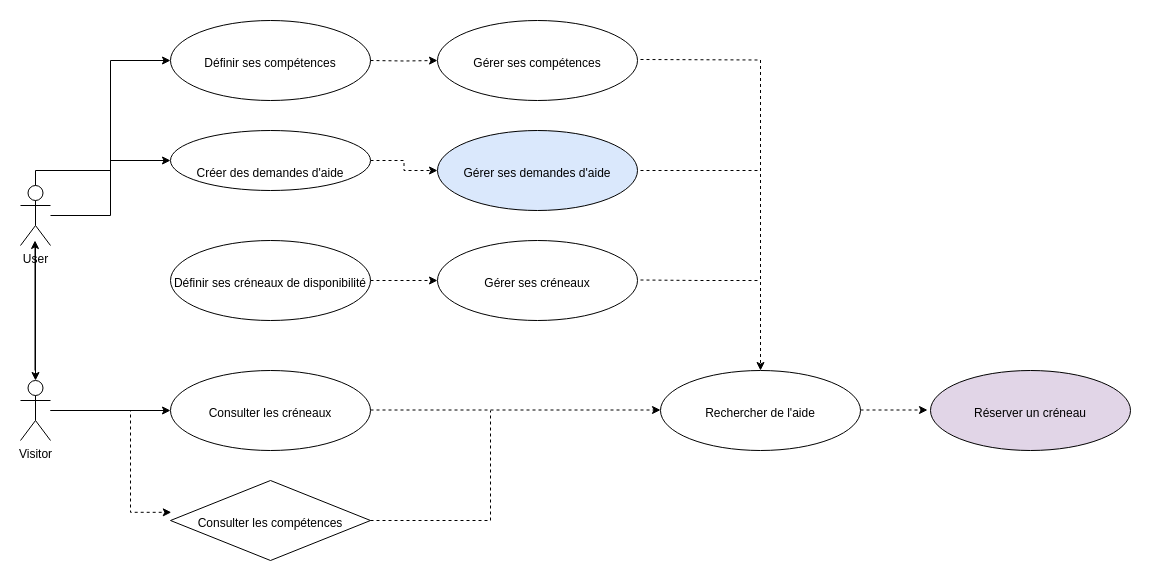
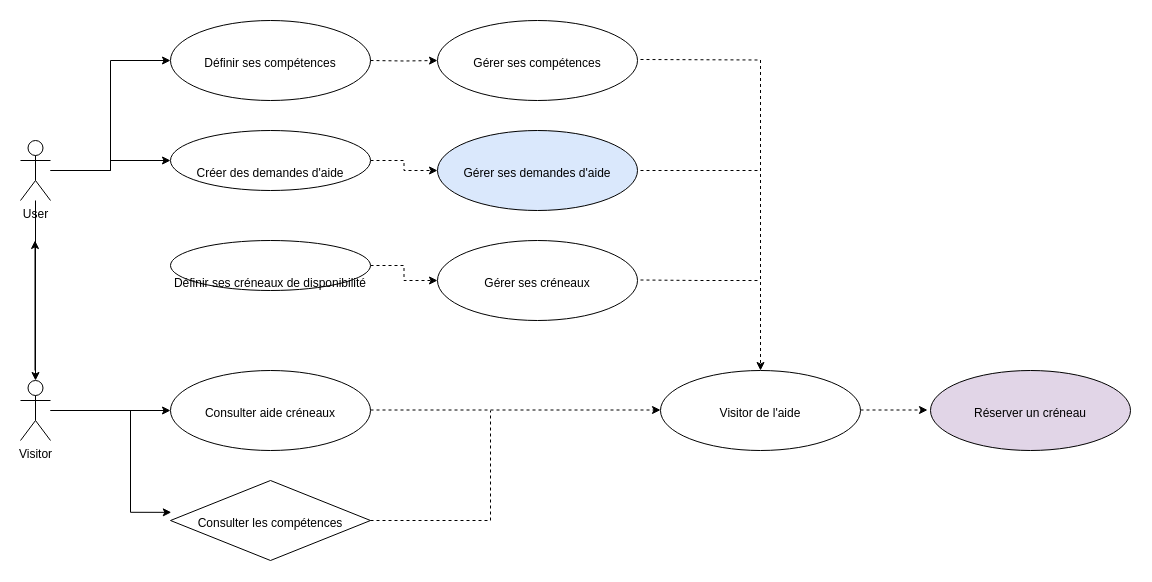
(36, 216) -> (36, 171)
(271, 281) -> (271, 266)
(271, 385) -> (271, 385)
(761, 385) -> (761, 385)
(131, 479) -> (131, 479)
